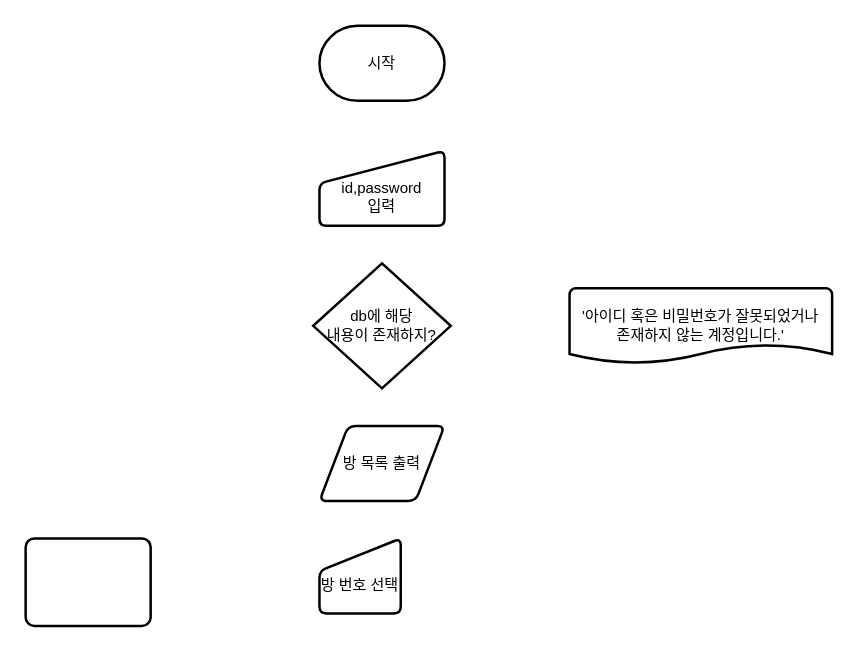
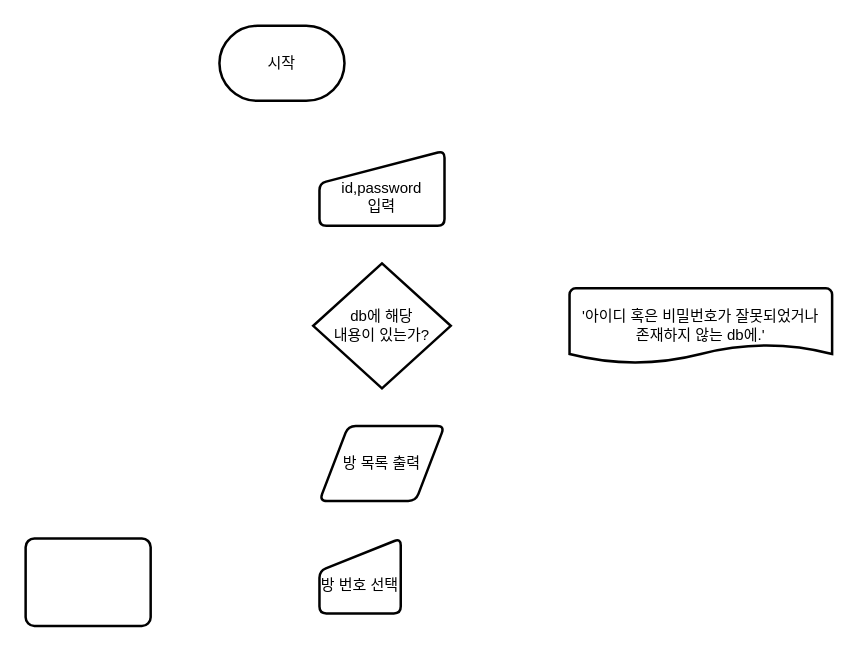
(382, 63) -> (282, 63)
(382, 326) -> (382, 326)
(701, 326) -> (701, 326)
